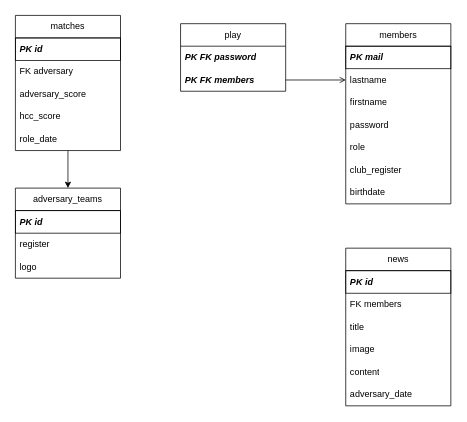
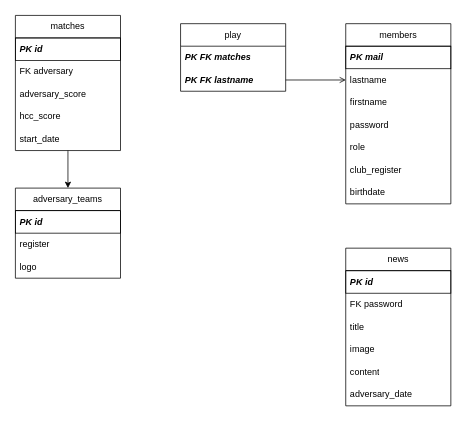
(218, 57) -> (215, 57)
(215, 80) -> (217, 80)
(41, 139) -> (45, 139)
(374, 304) -> (376, 304)
